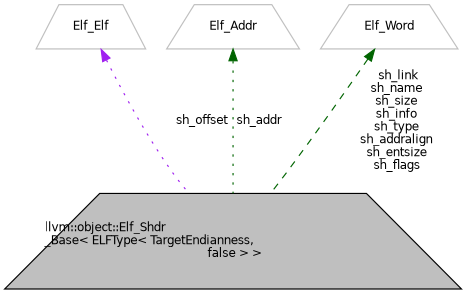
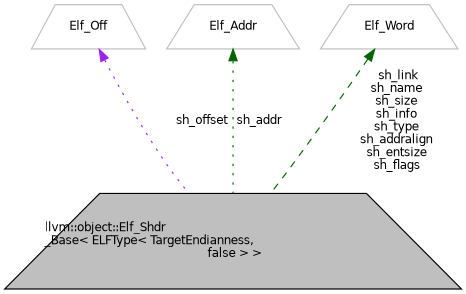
(91, 27) -> (89, 27)
